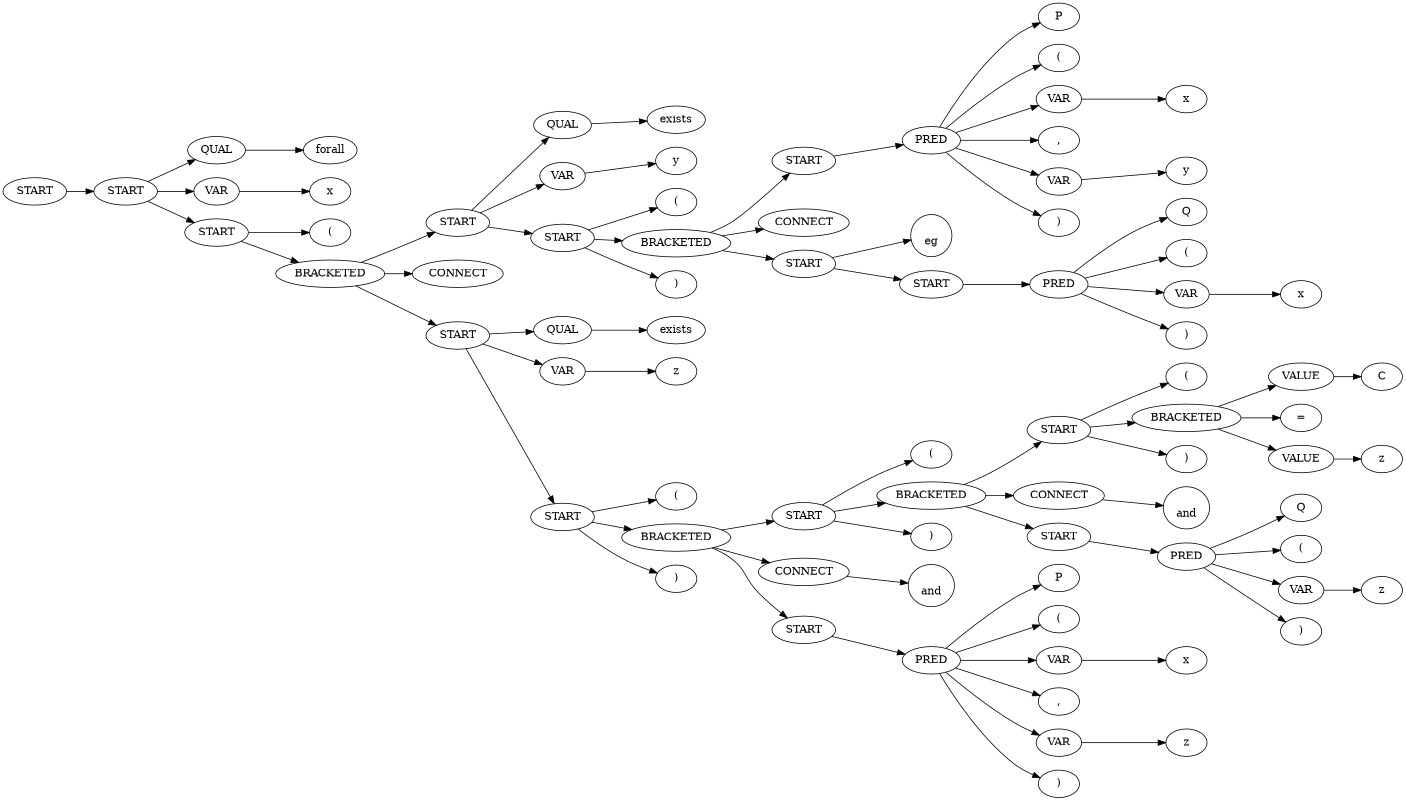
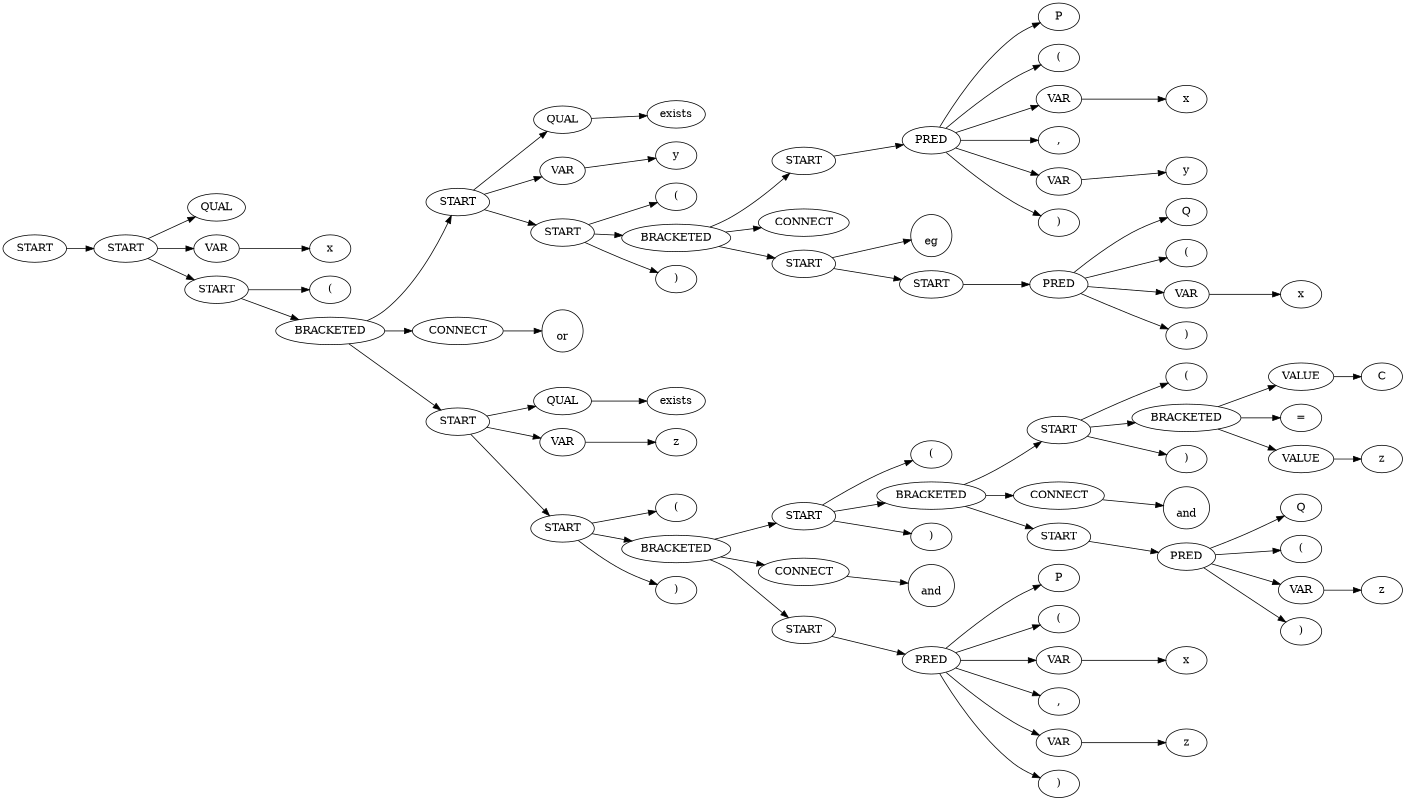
(330, 150) -> none
none -> (563, 331)
